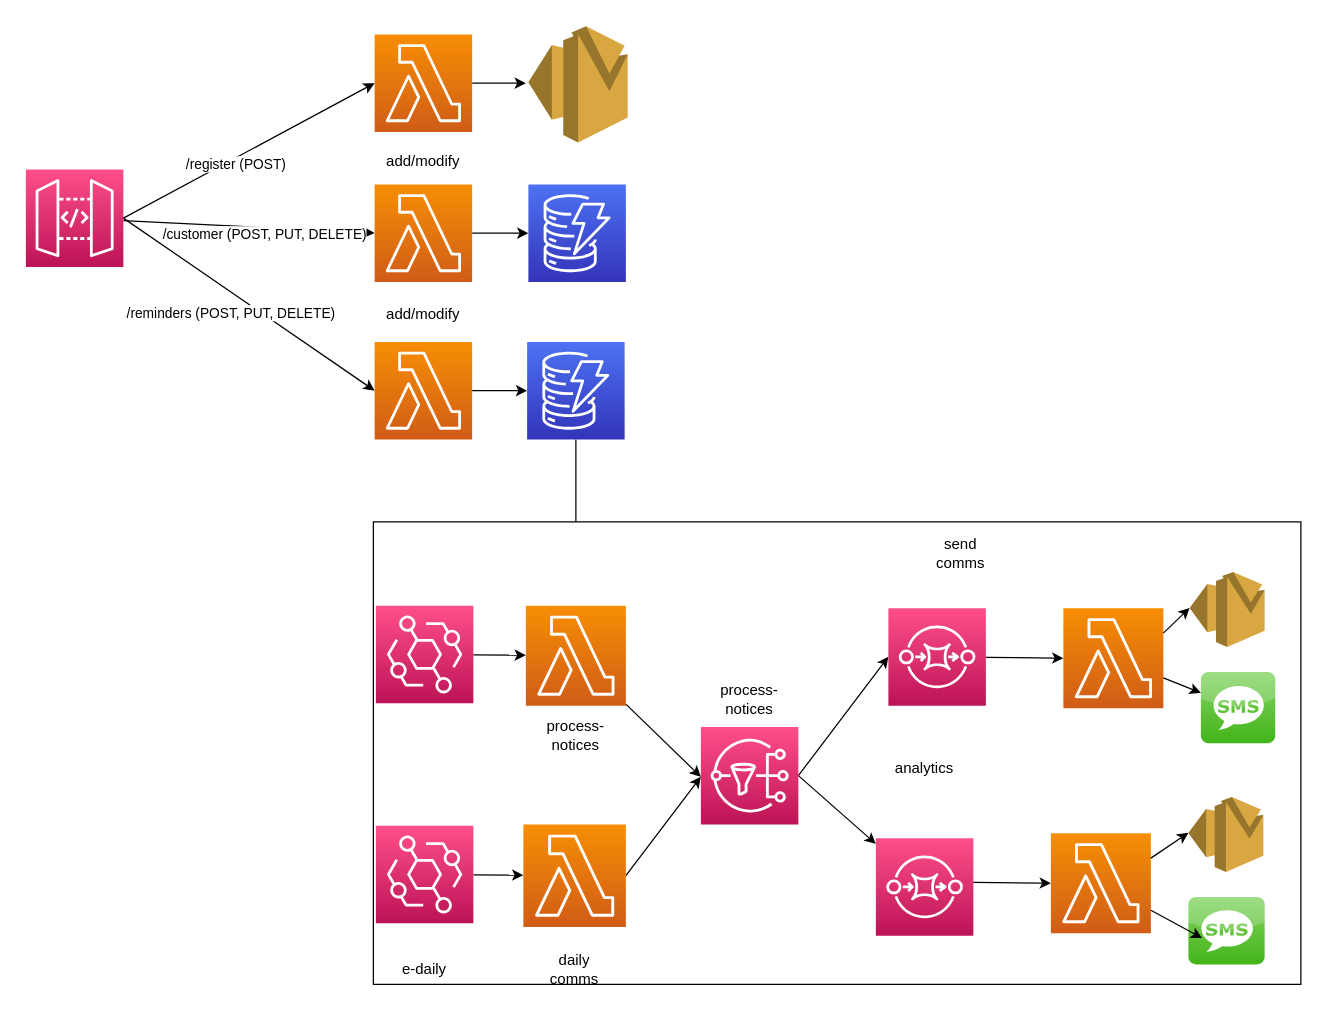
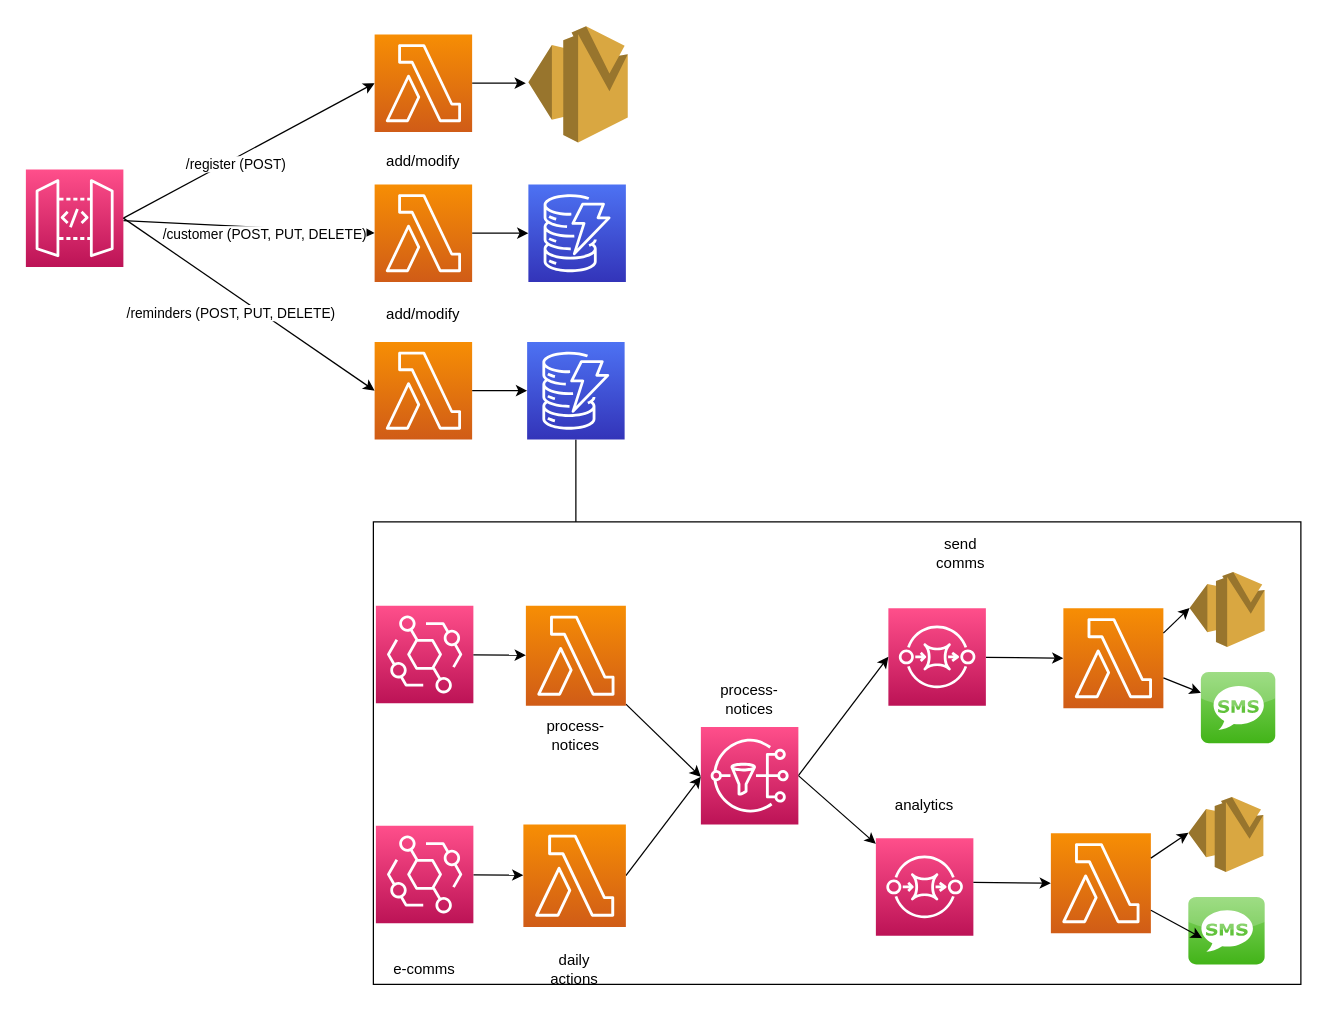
(924, 768) -> (924, 806)
(424, 969) -> (424, 969)
(574, 969) -> (574, 969)
